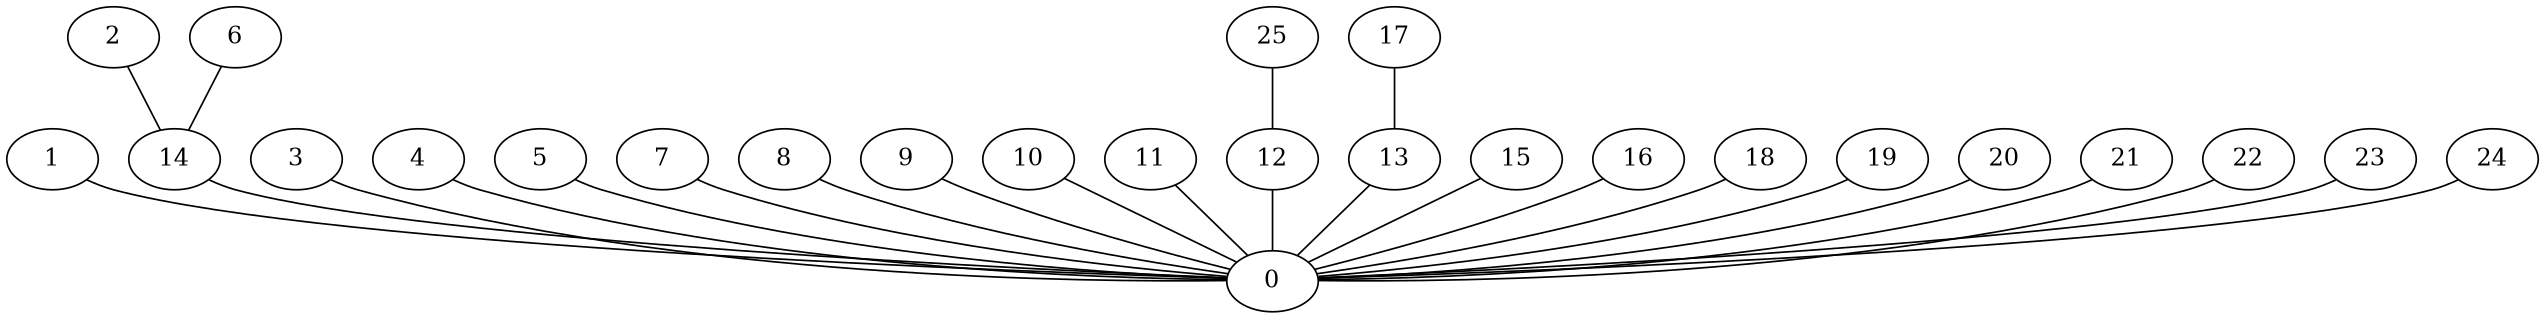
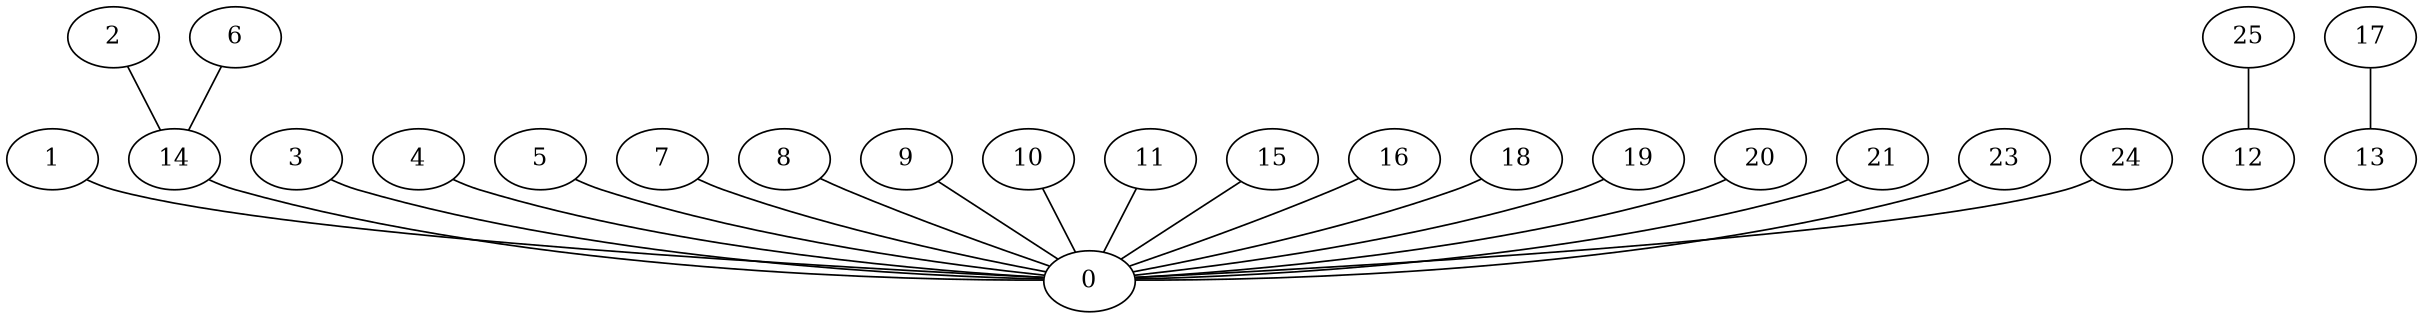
(2249, 159) -> none
(1273, 220) -> none
(1334, 220) -> none
